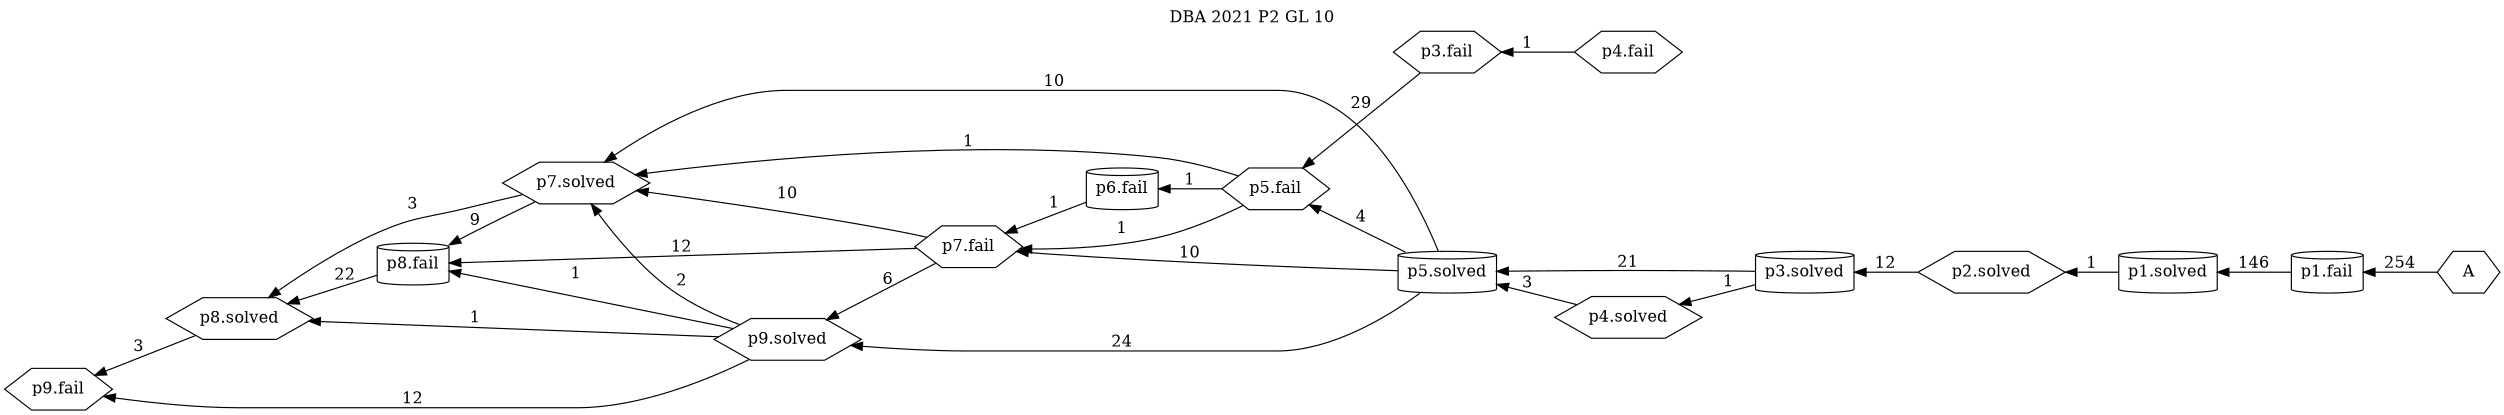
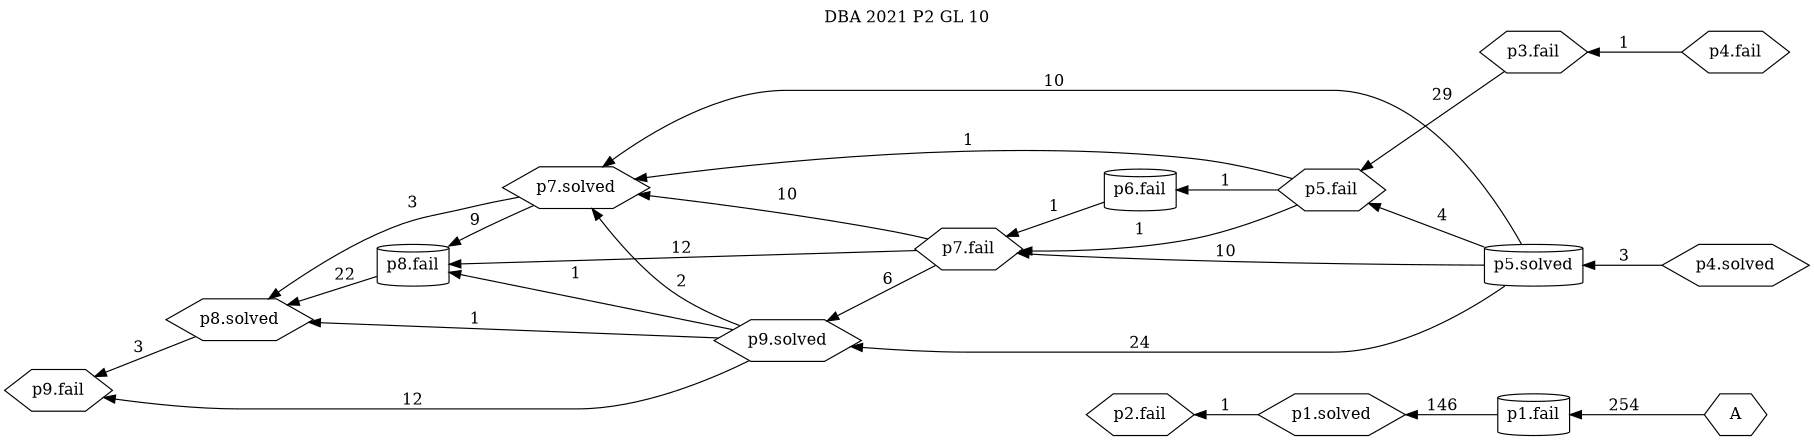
(1805, 272) -> none
(1992, 272) -> (1140, 415)
(2168, 272) -> (1332, 415)
